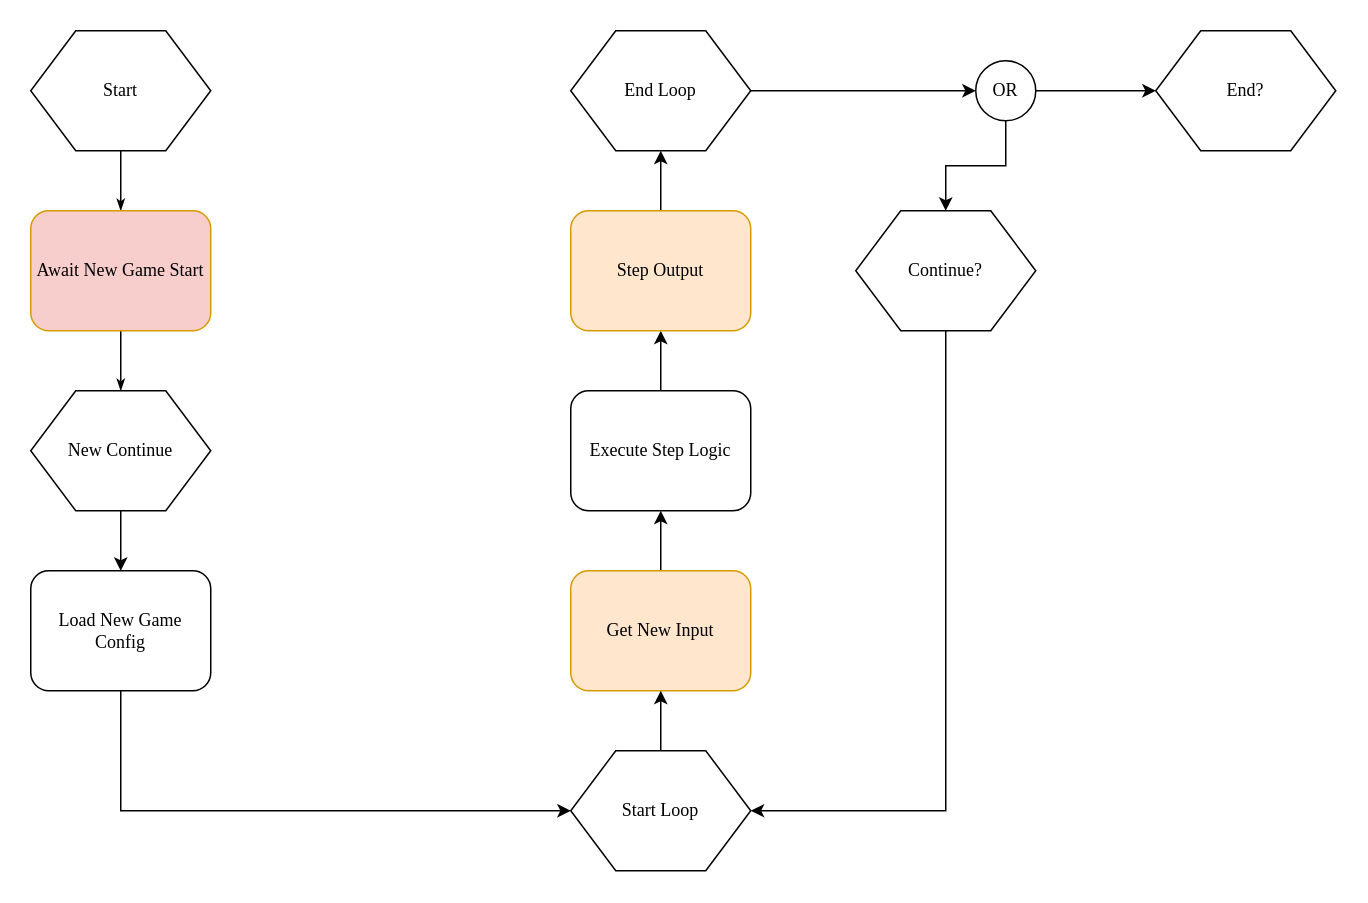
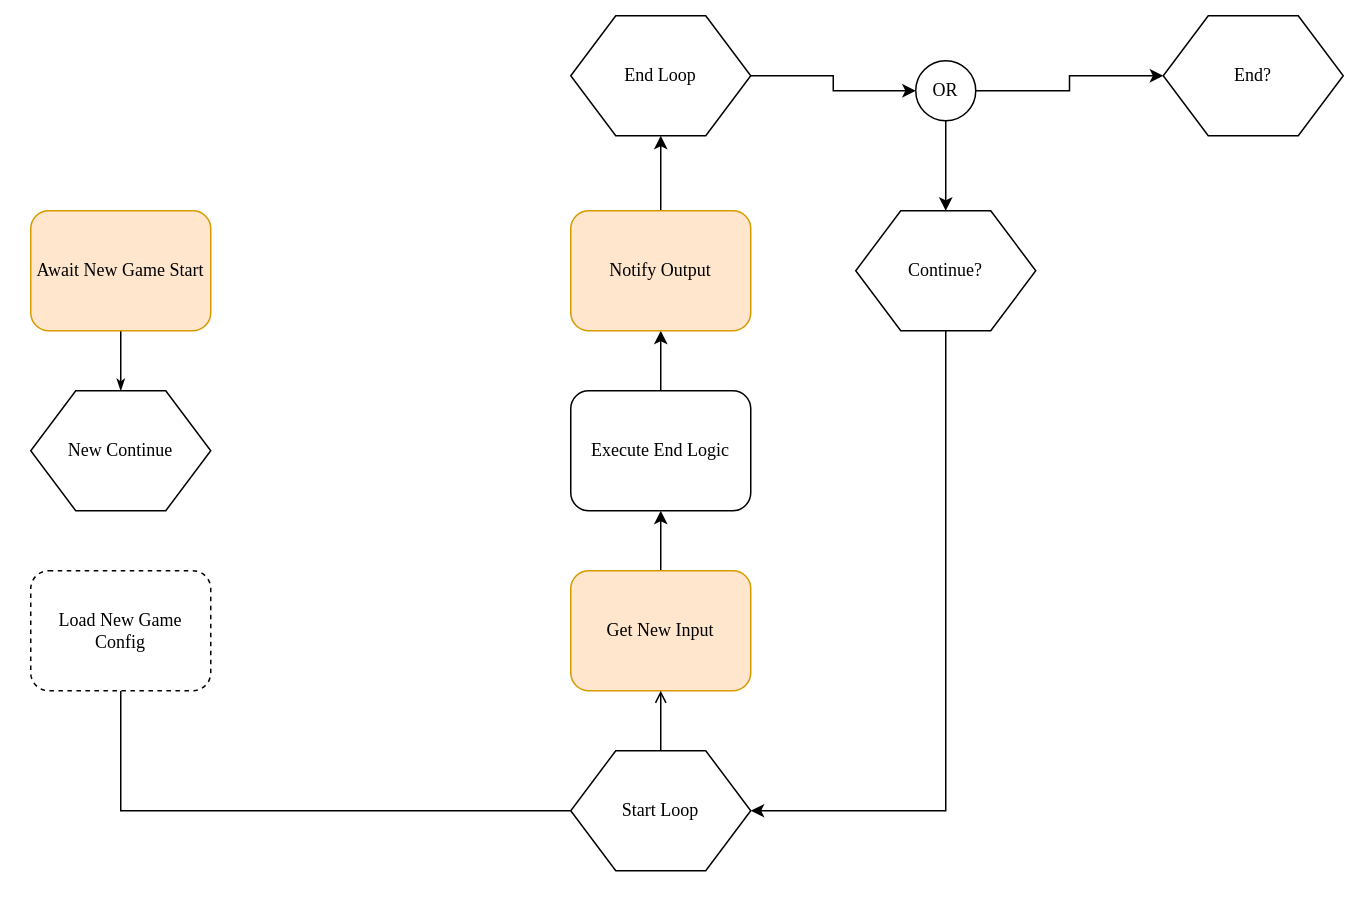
(121, 91) -> none
(661, 91) -> (661, 76)
(1006, 91) -> (946, 91)
(1246, 91) -> (1253, 76)
(121, 176) -> none
(121, 271) -> (121, 271)
(661, 271) -> (661, 271)
(661, 451) -> (661, 451)
(121, 536) -> none
(121, 631) -> (121, 631)
(661, 702) -> (661, 699)
(559, 811) -> (563, 811)
